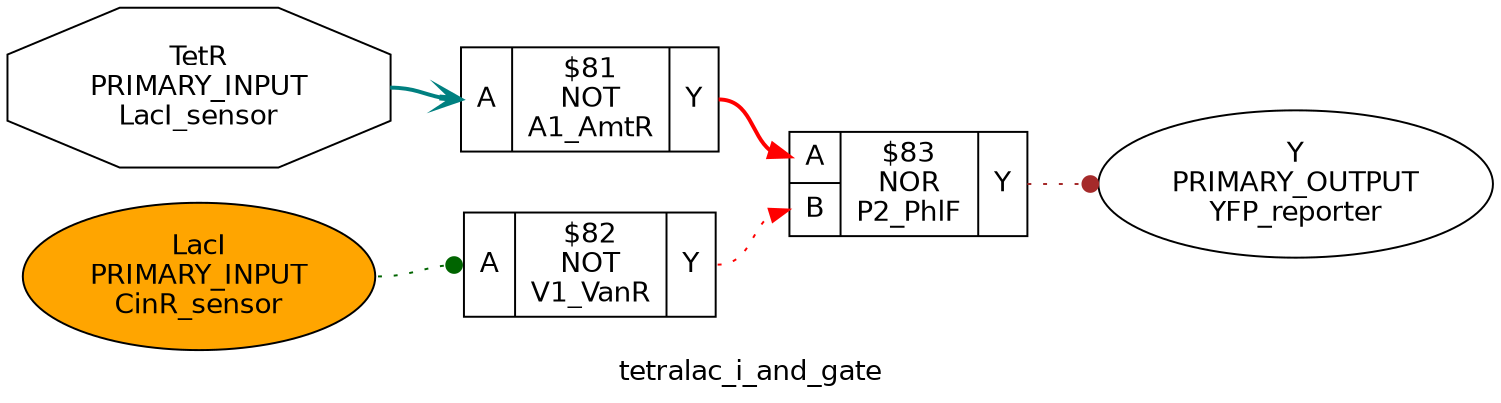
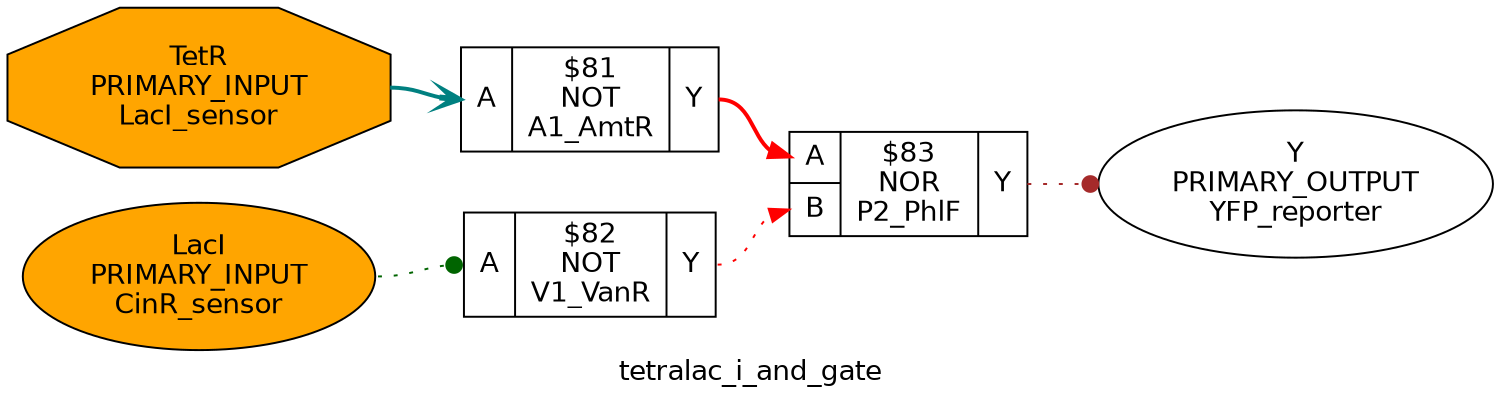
(199, 88) -> (199, 88)
